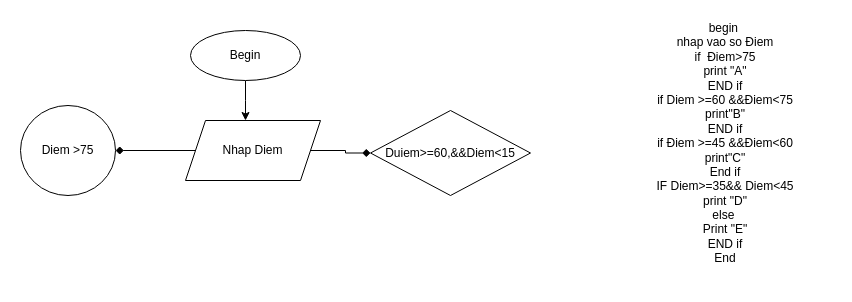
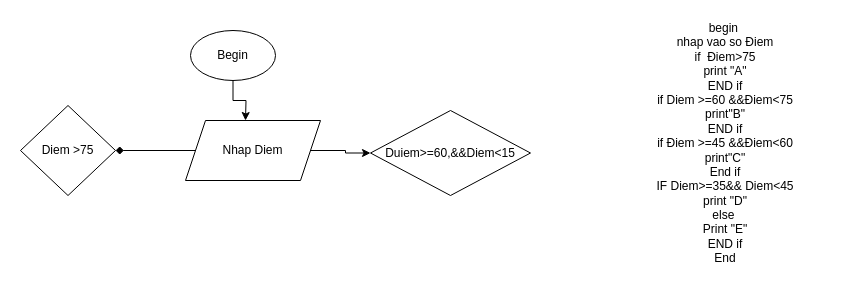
(246, 56) -> (233, 56)
(68, 151) -> (68, 151)
(361, 153) -> (362, 153)
